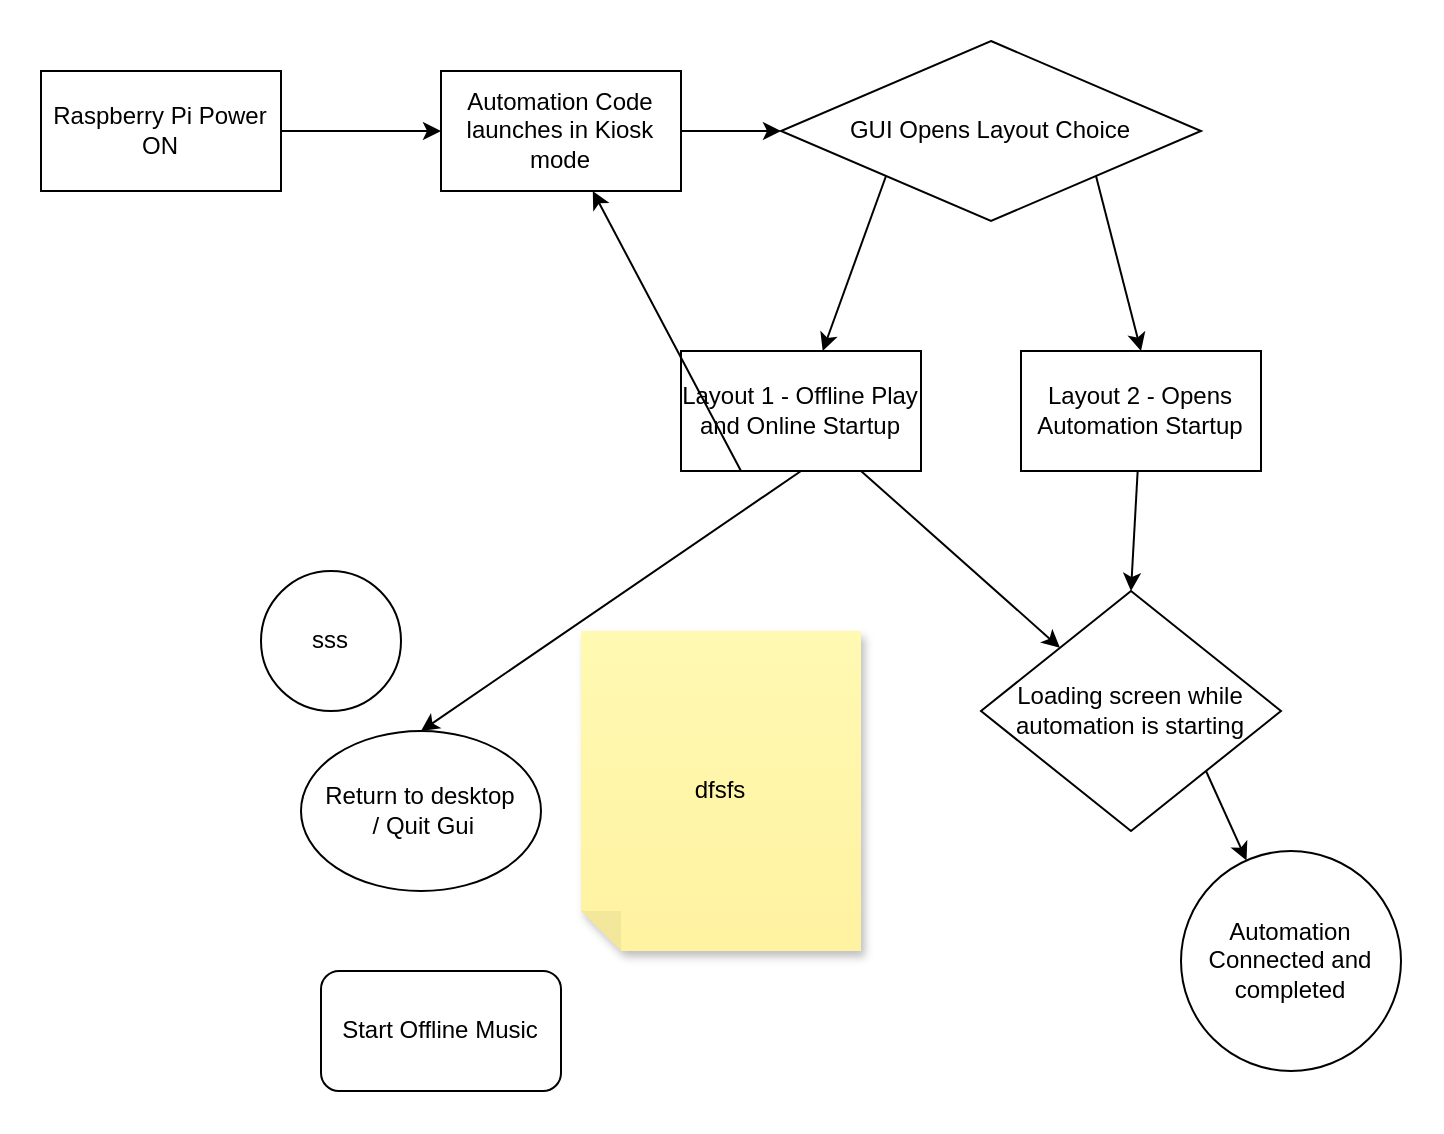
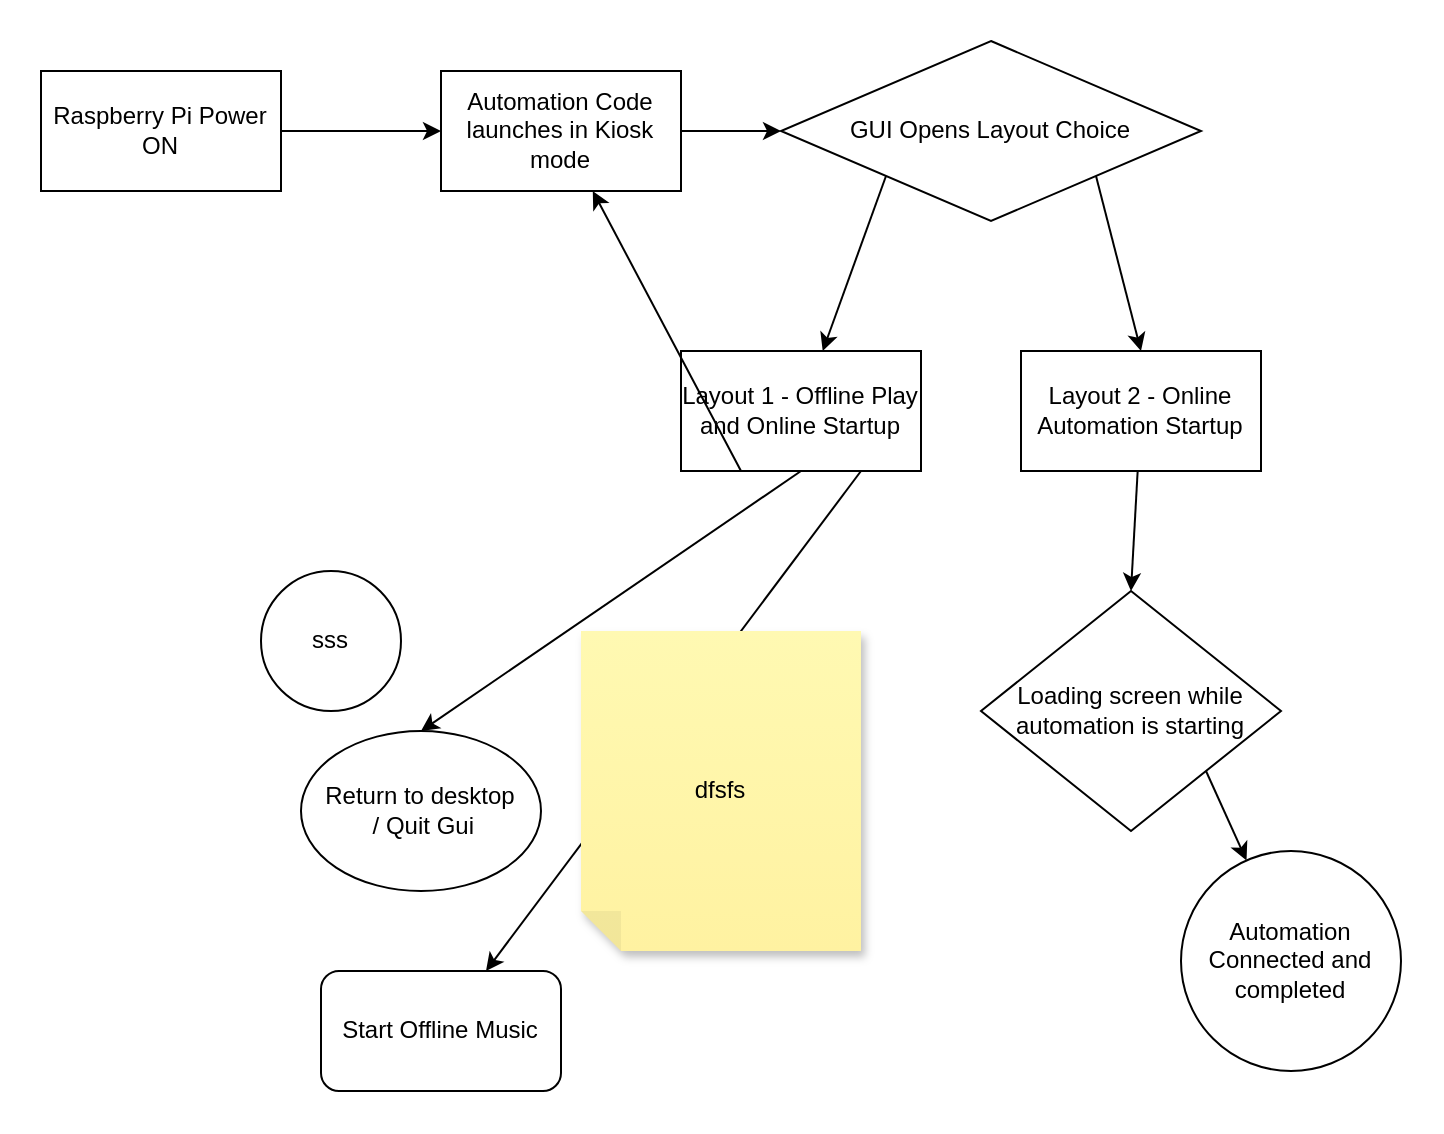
(1141, 411) -> (1141, 411)
(955, 555) -> (801, 551)
